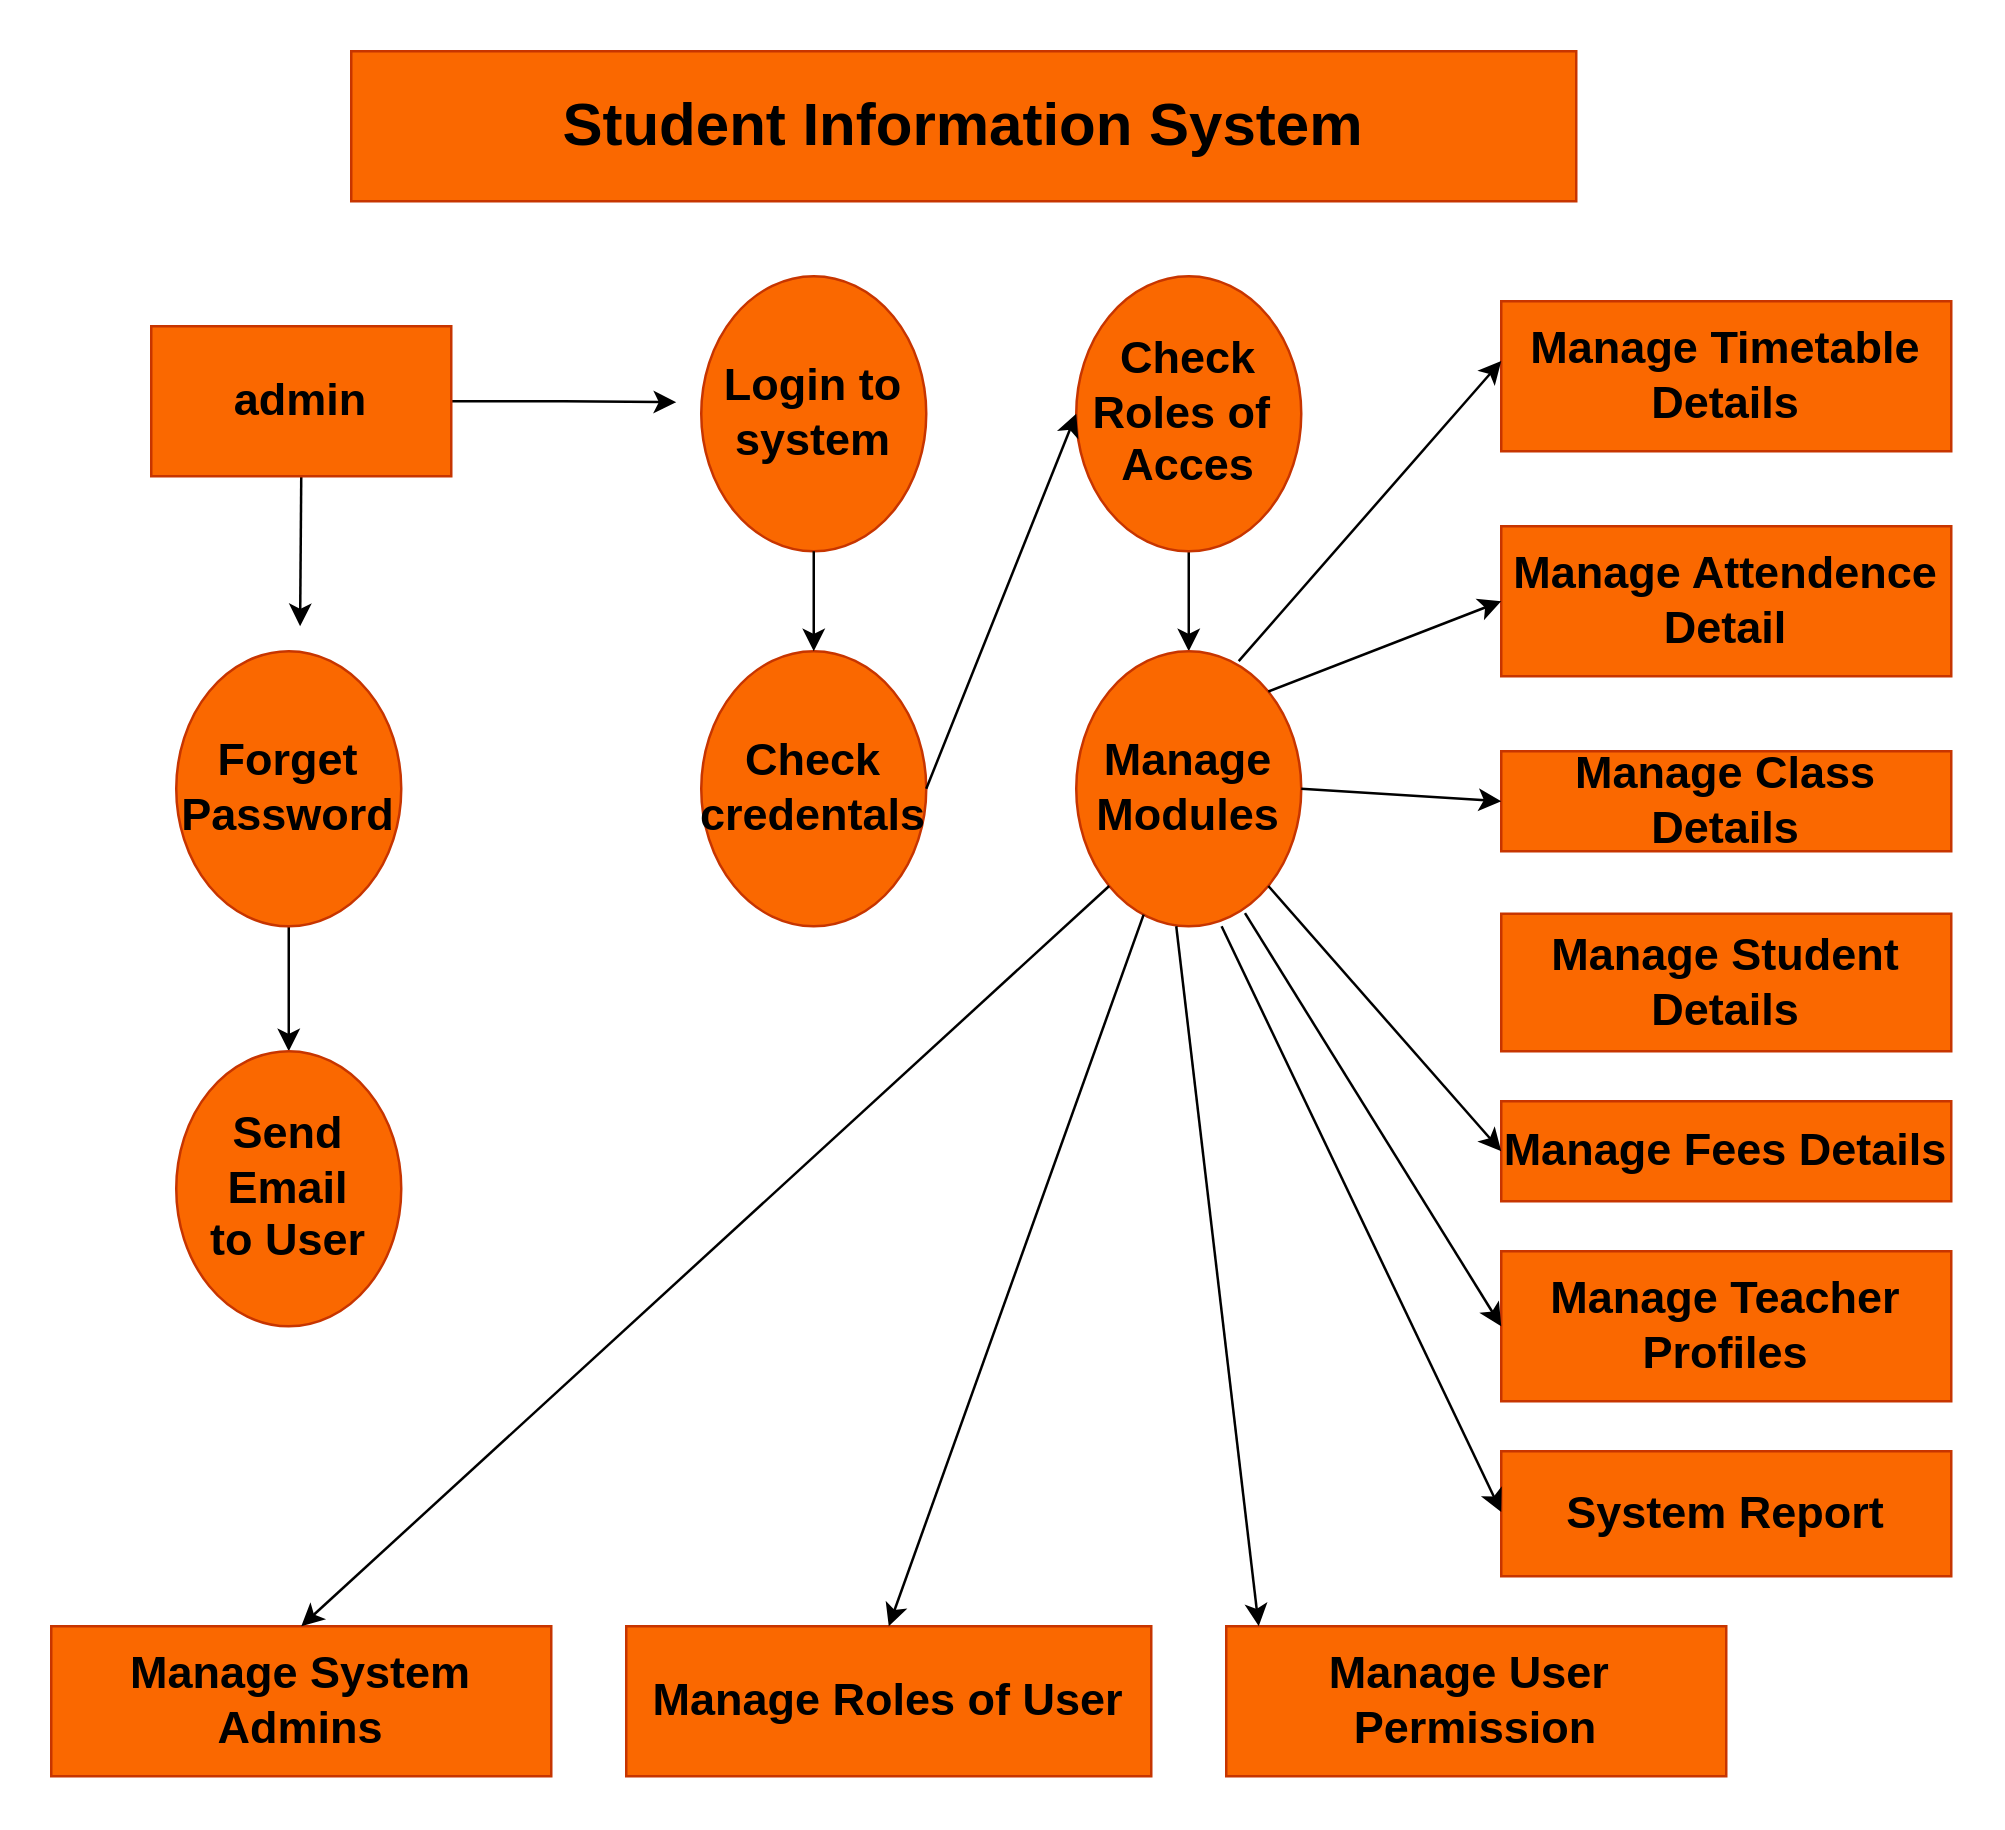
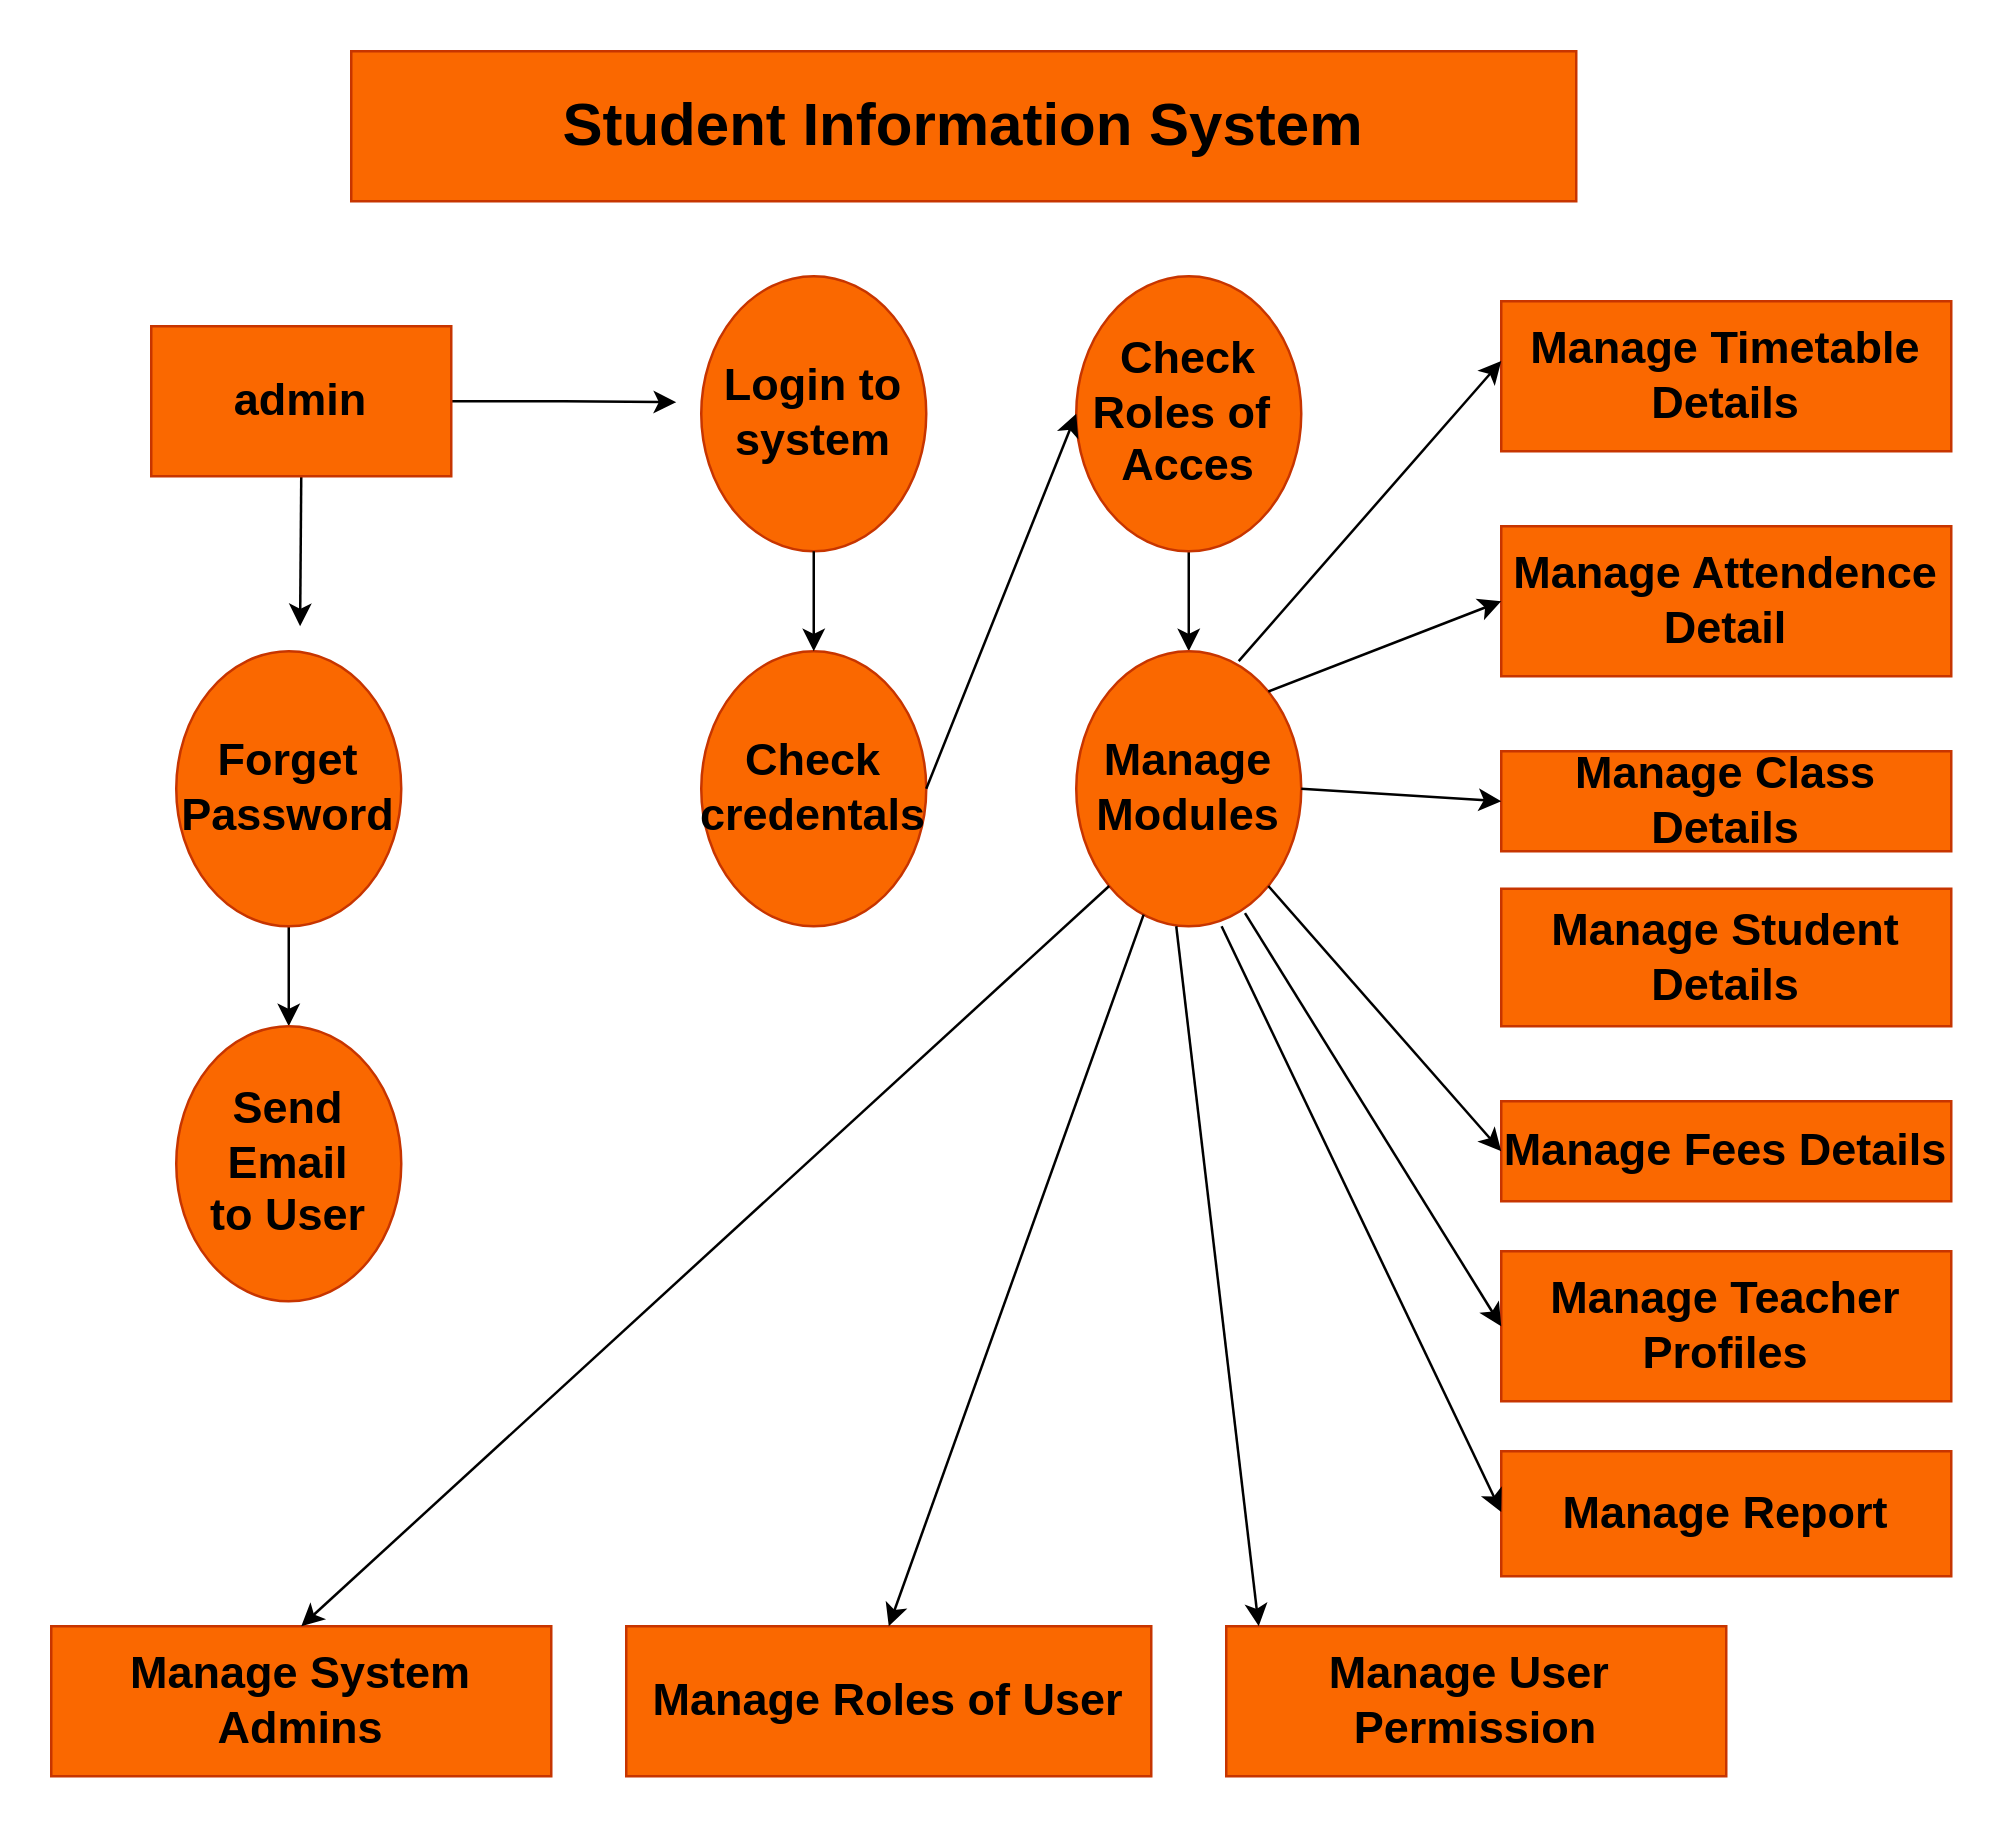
(1726, 983) -> (1726, 958)
(289, 1189) -> (289, 1164)
(1726, 1514) -> (1726, 1514)
